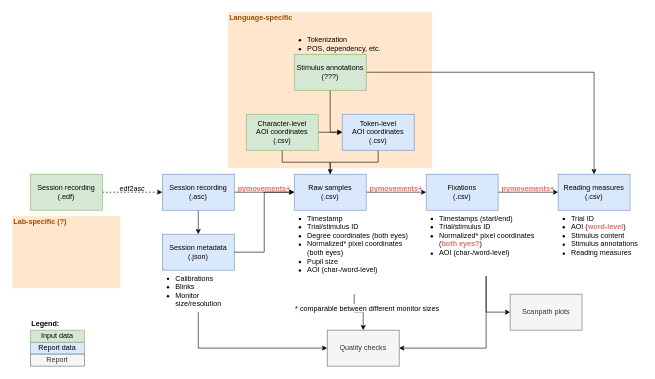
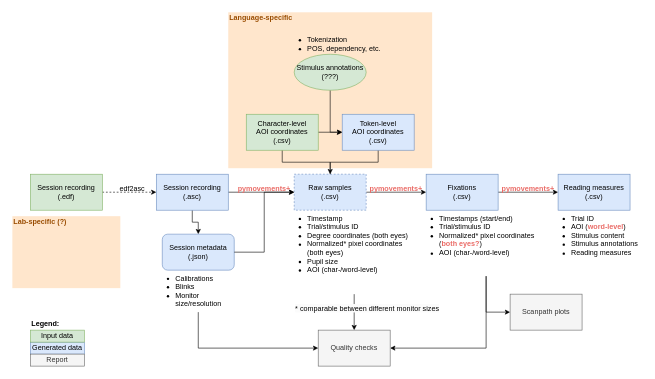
(330, 72) -> (330, 72)
(594, 72) -> none
(198, 192) -> (192, 192)
(330, 192) -> (330, 192)
(198, 252) -> (198, 252)
(57, 348) -> (57, 348)
(363, 348) -> (354, 348)
